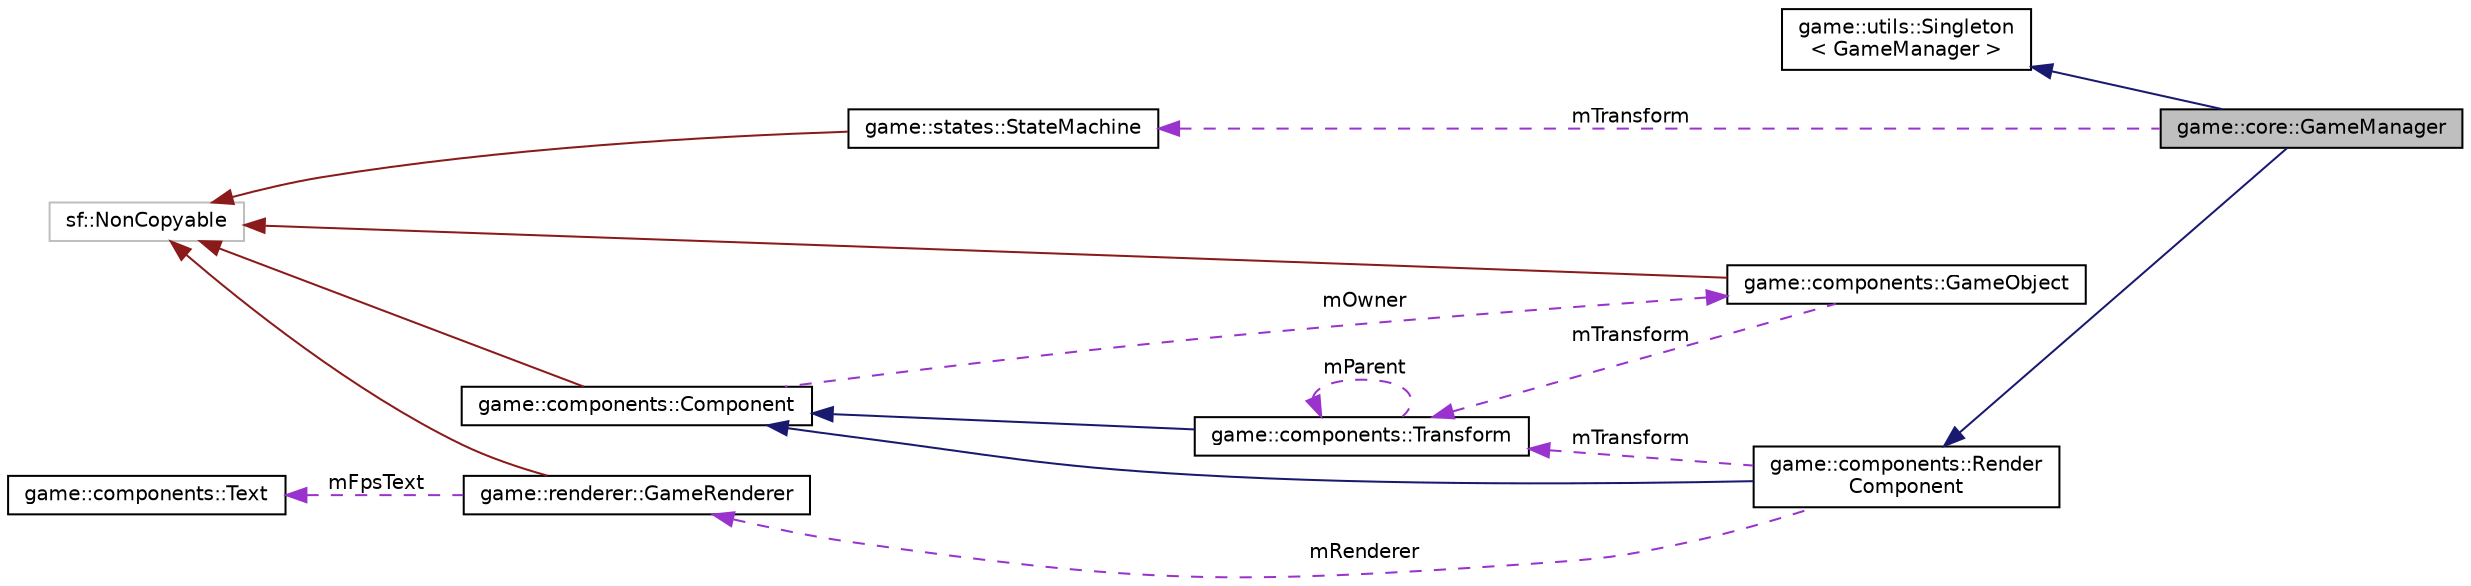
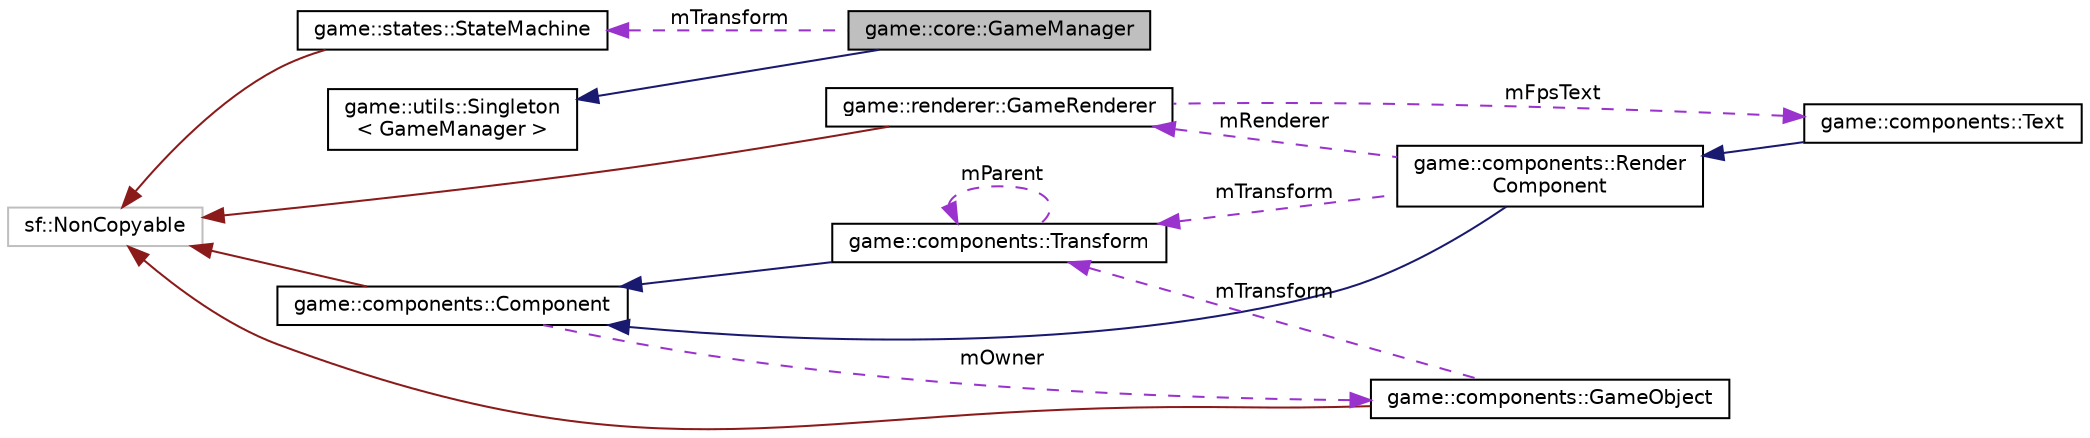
(2123, 290) -> (1764, 148)
